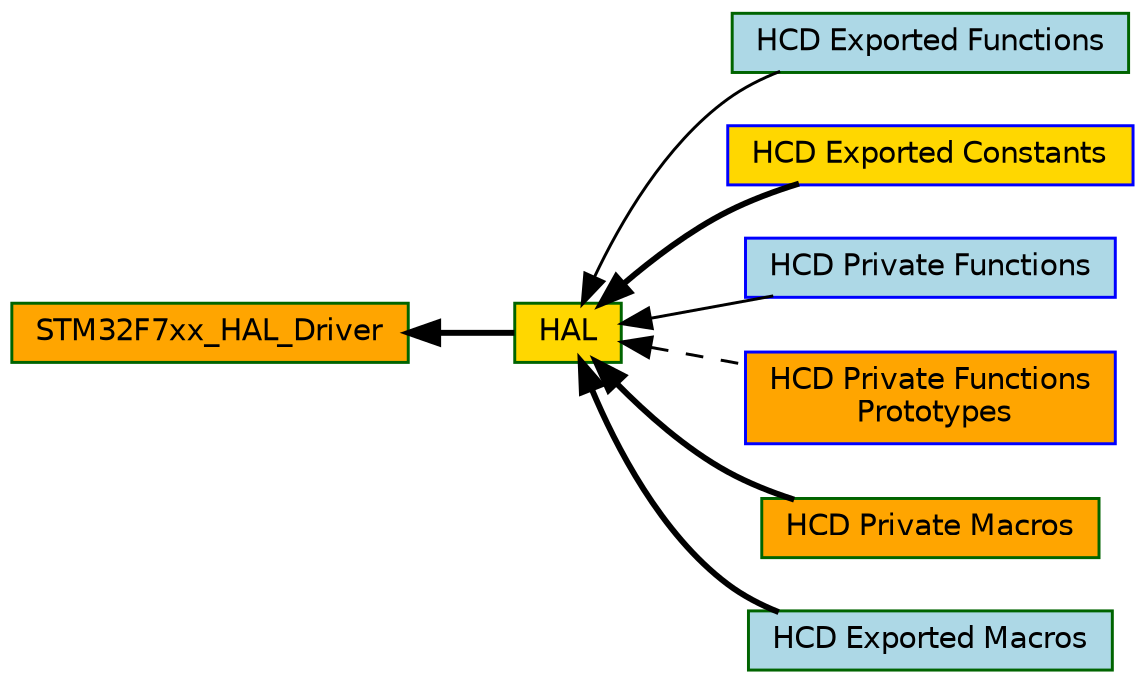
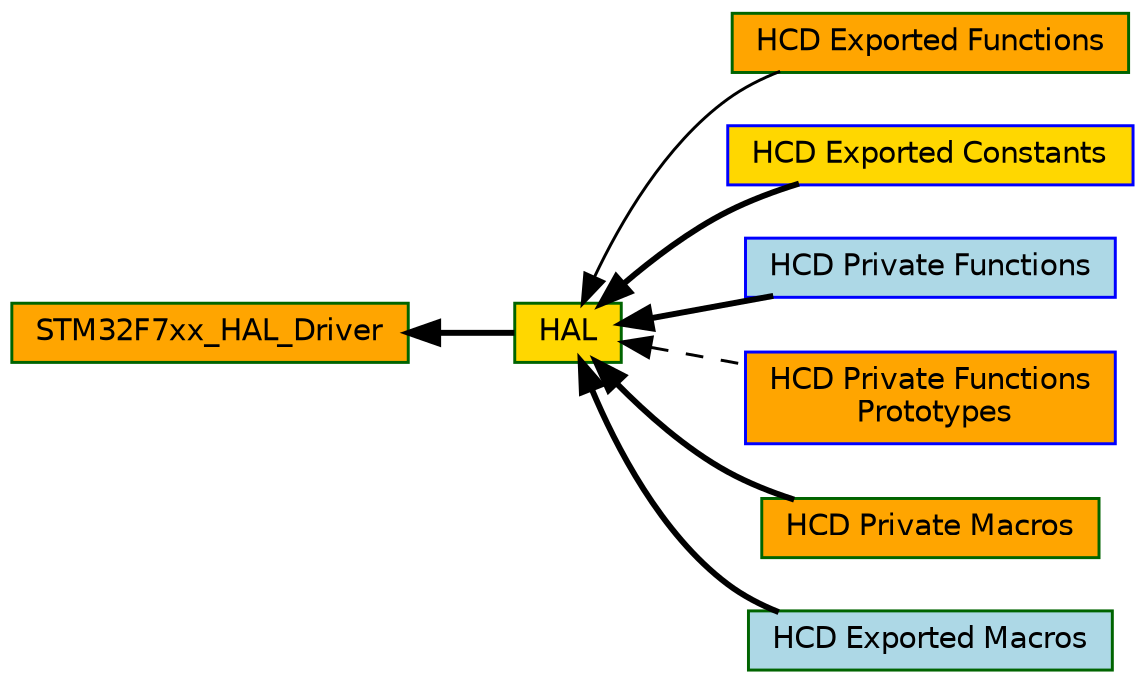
(930, 43) -> (930, 43)
(712, 307) -> (712, 307)
